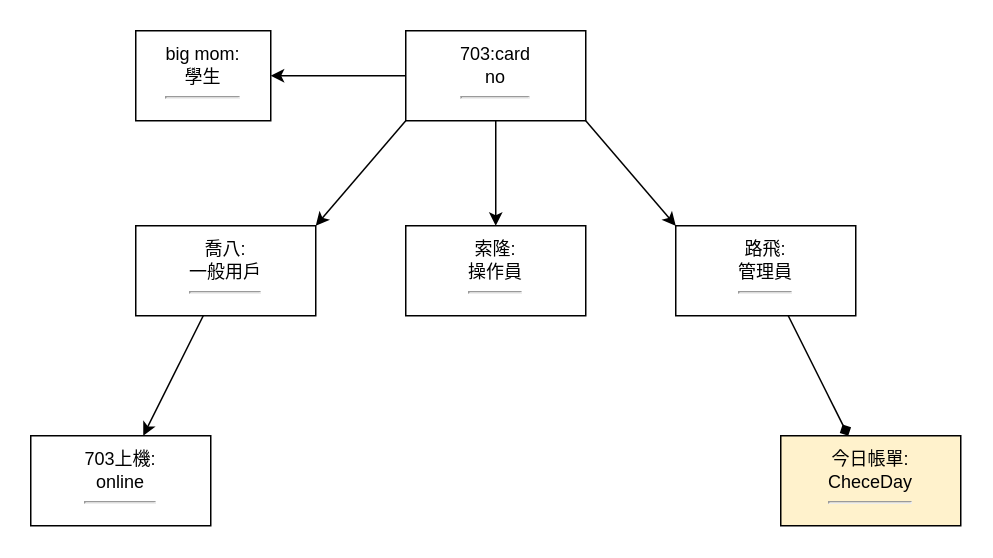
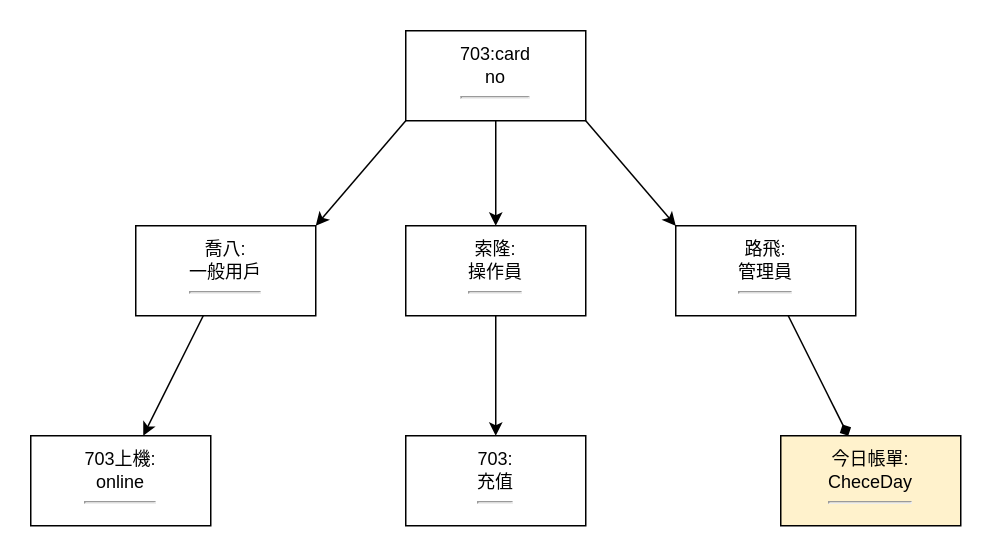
(203, 76) -> none
(344, 76) -> none
none -> (496, 371)
none -> (496, 481)
